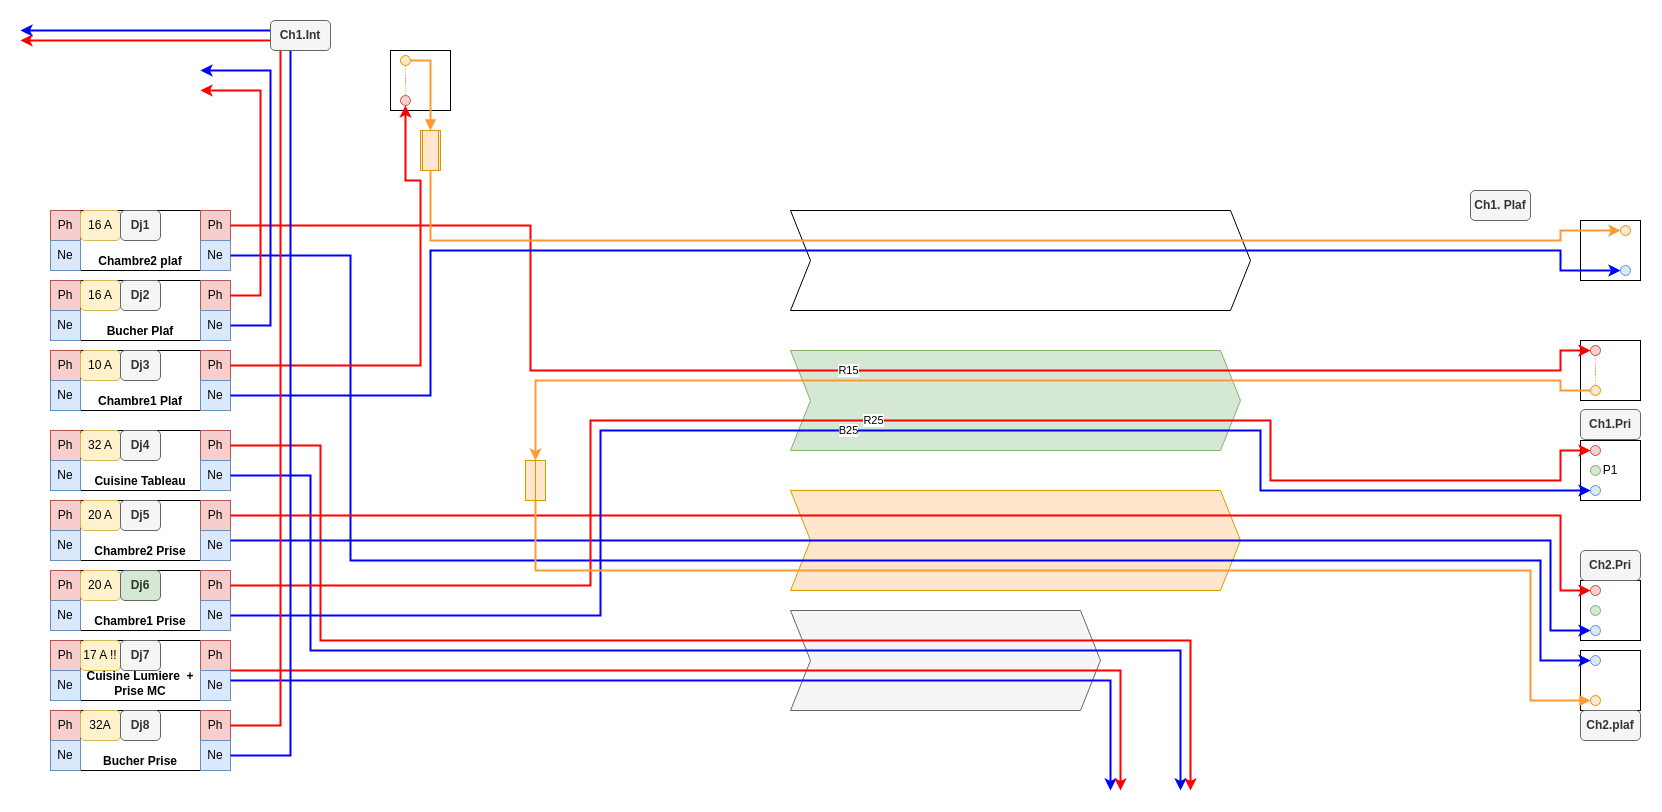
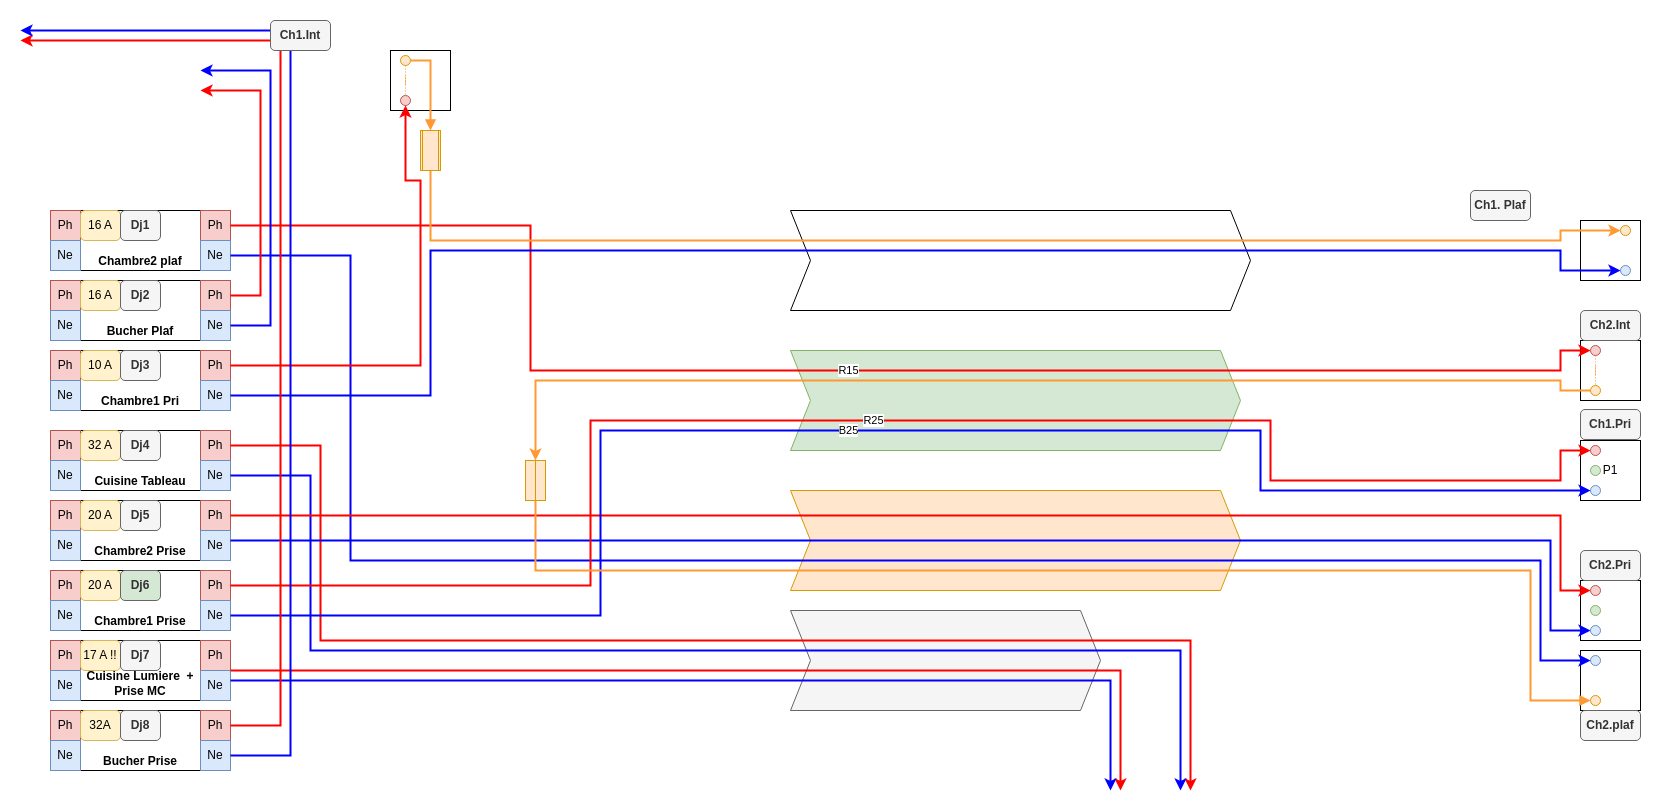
none -> (1611, 326)
(141, 400) -> (141, 400)
